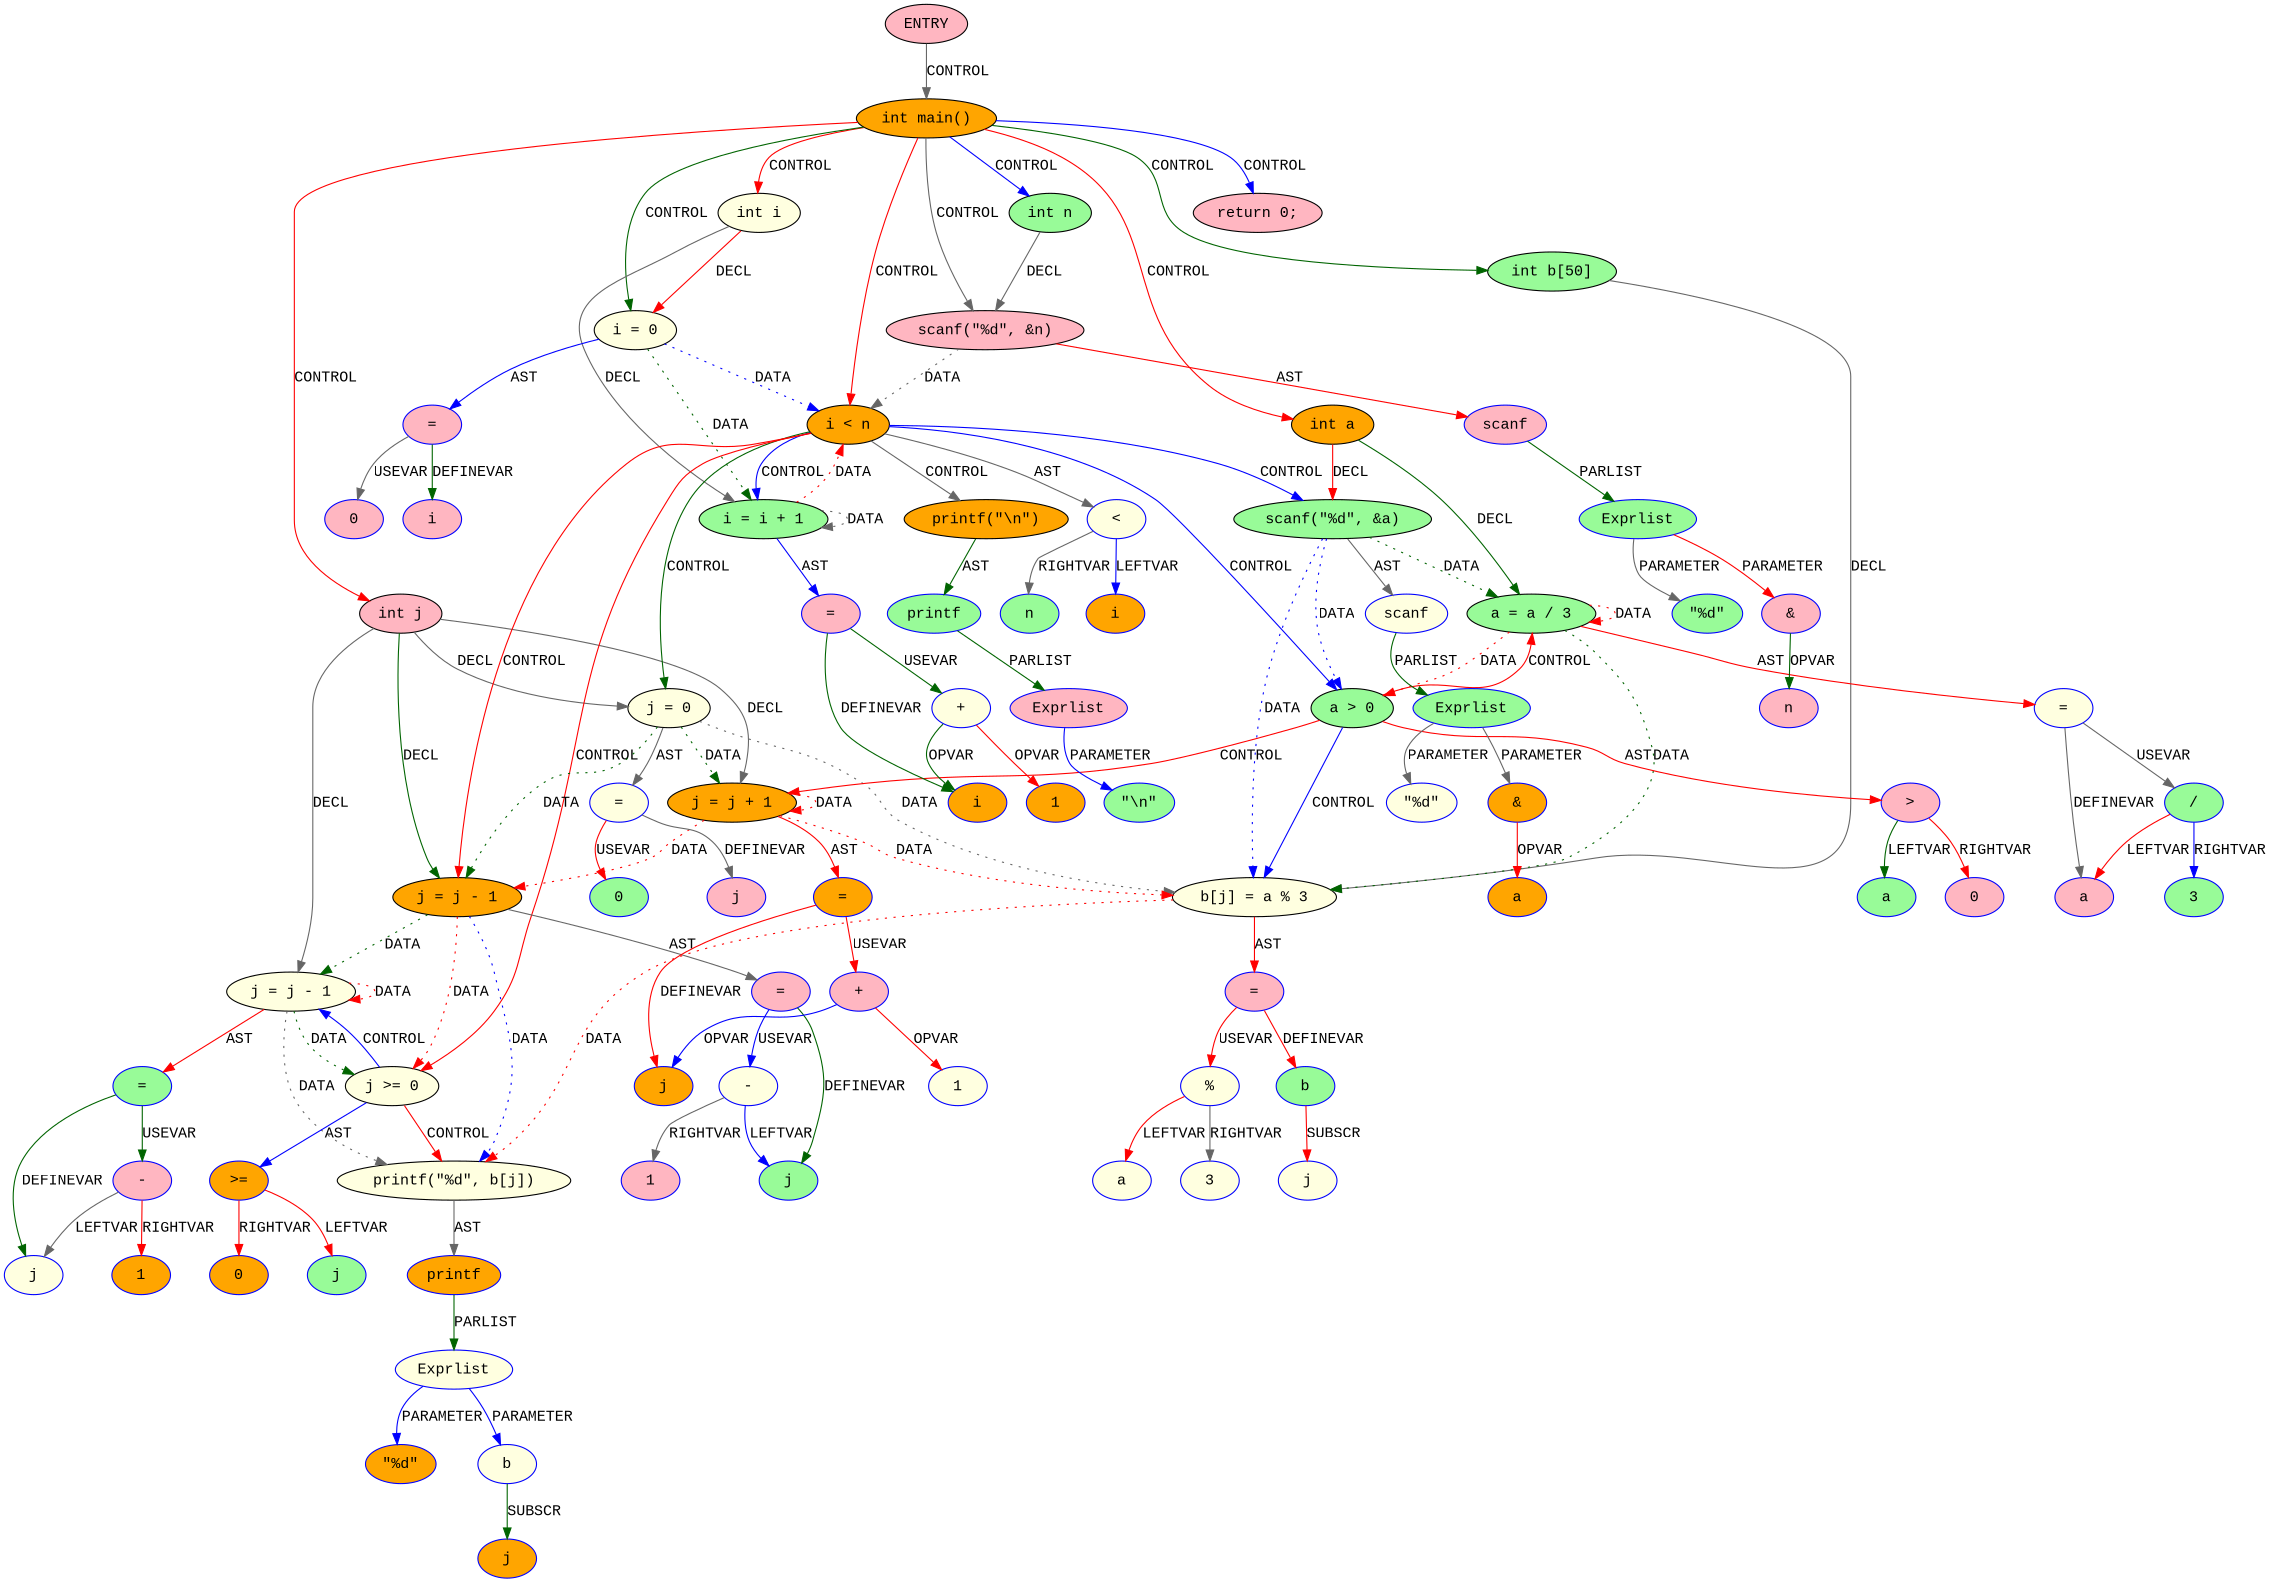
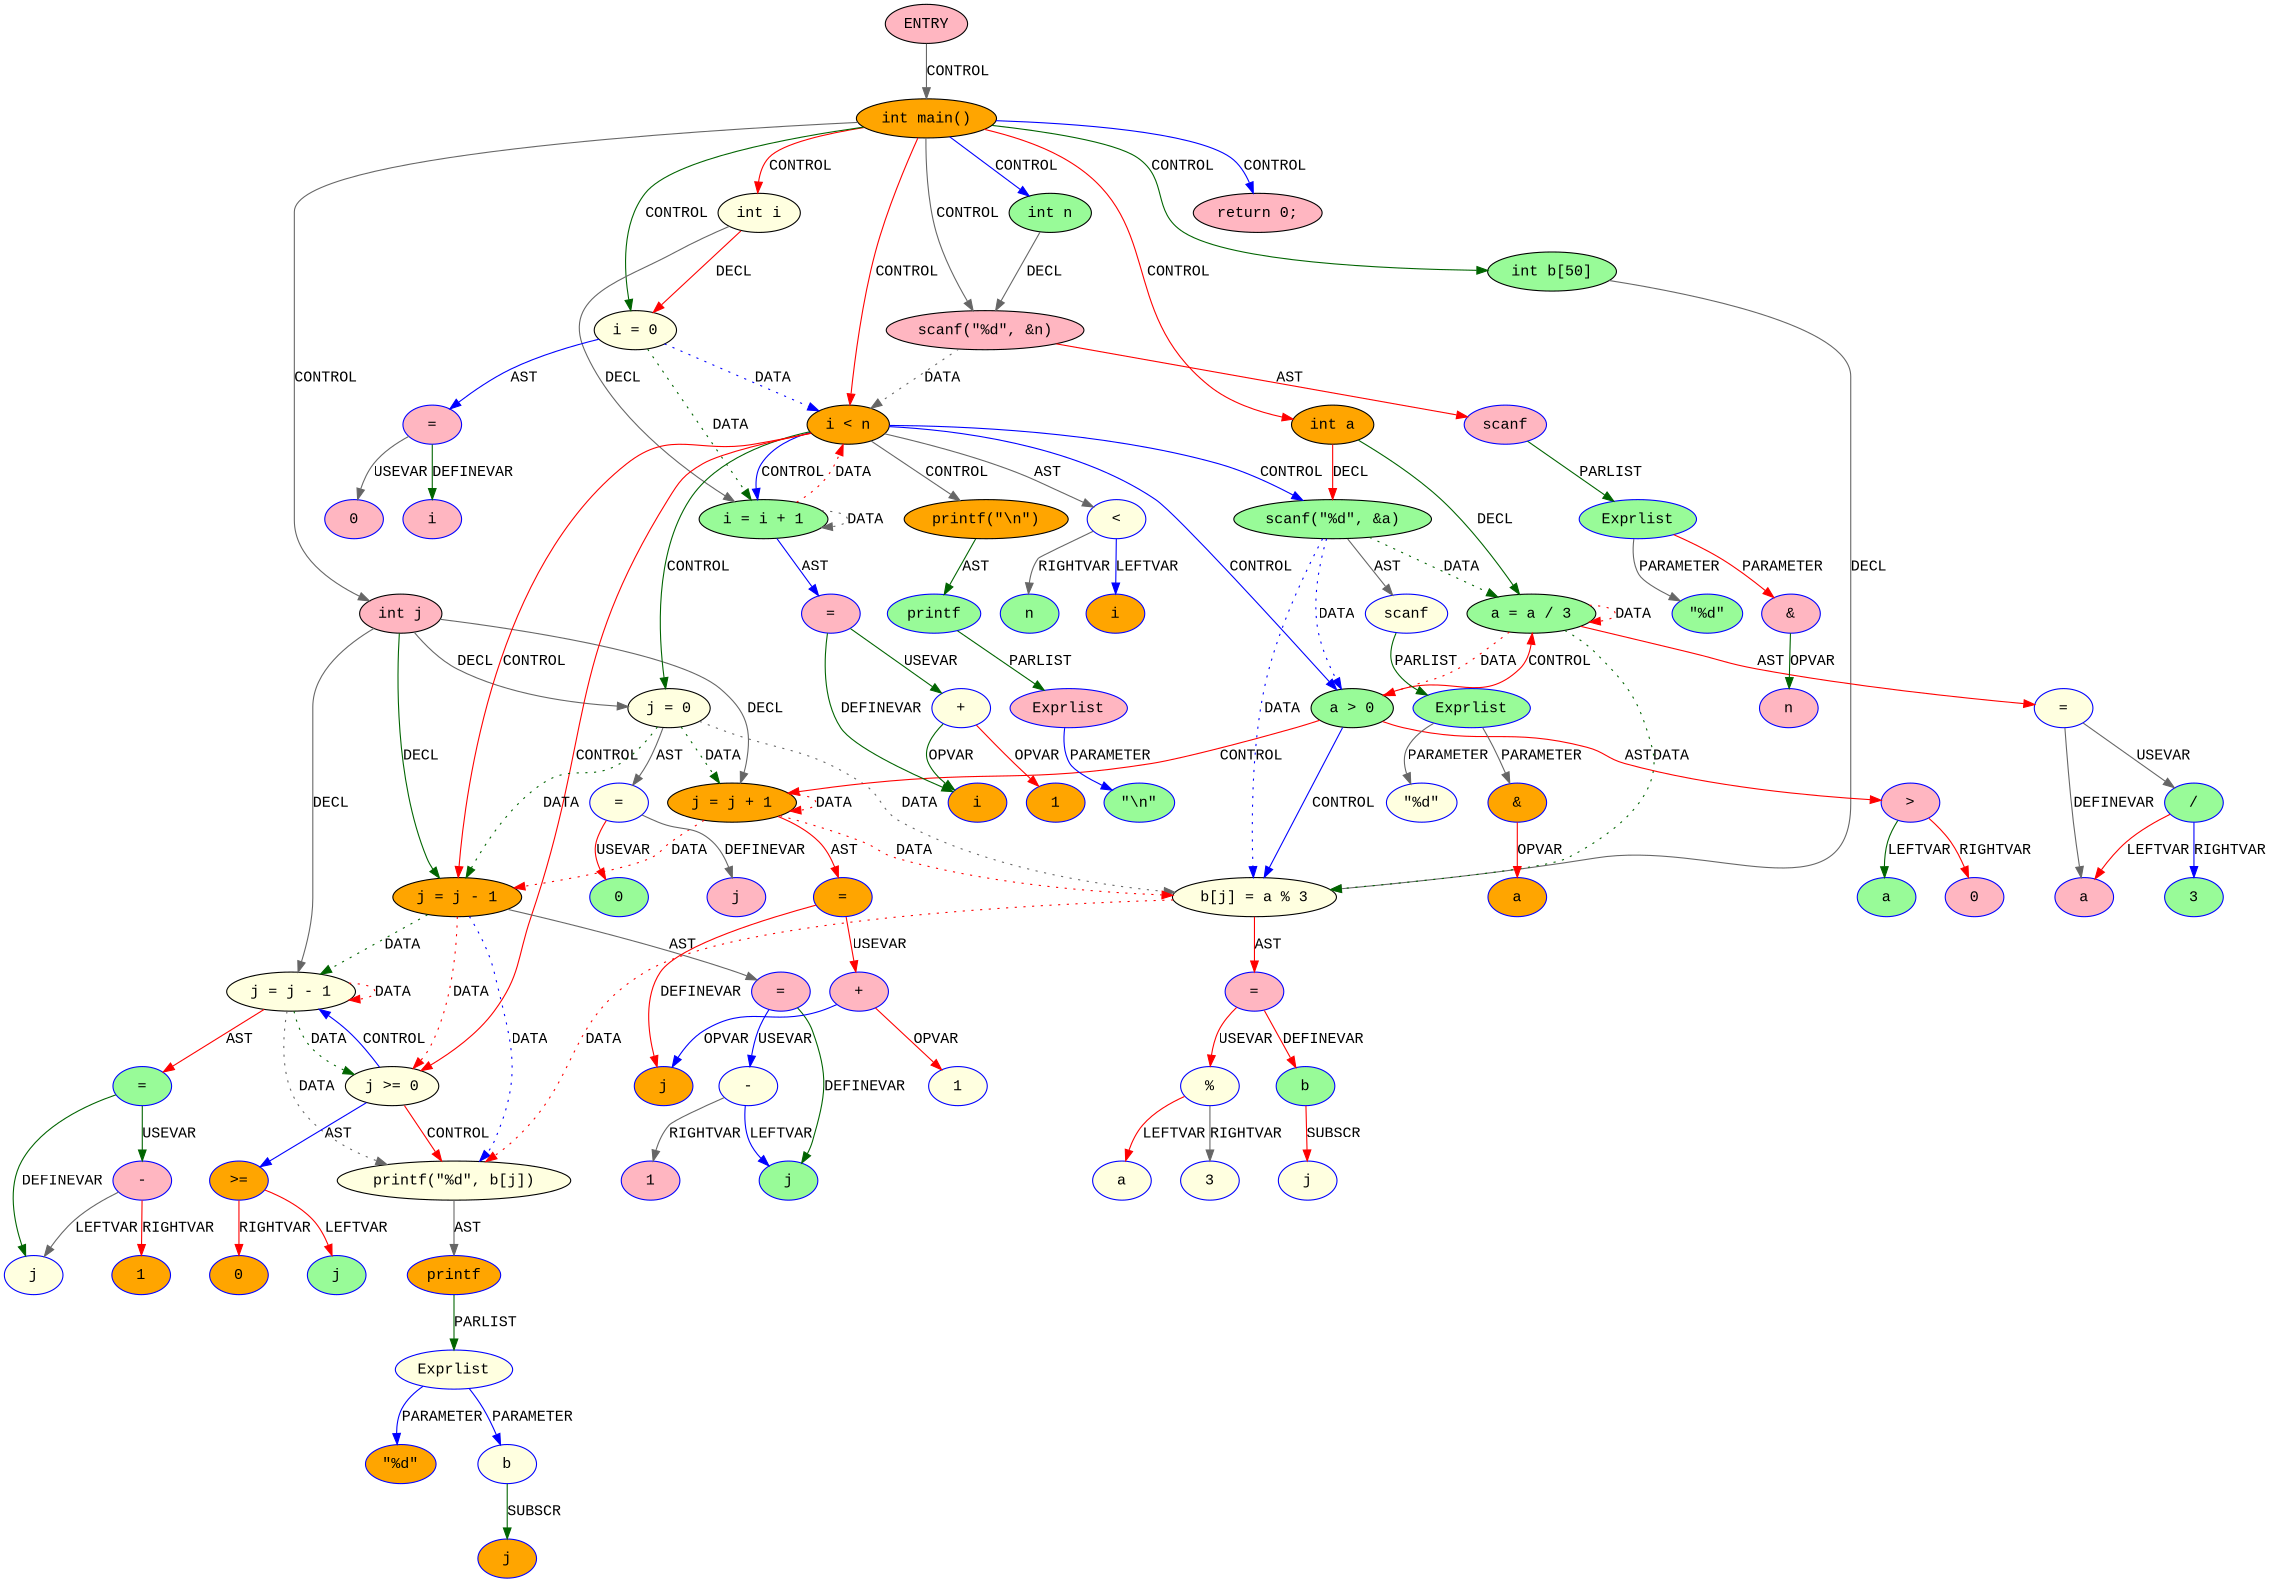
(365, 174) -> (365, 174)
